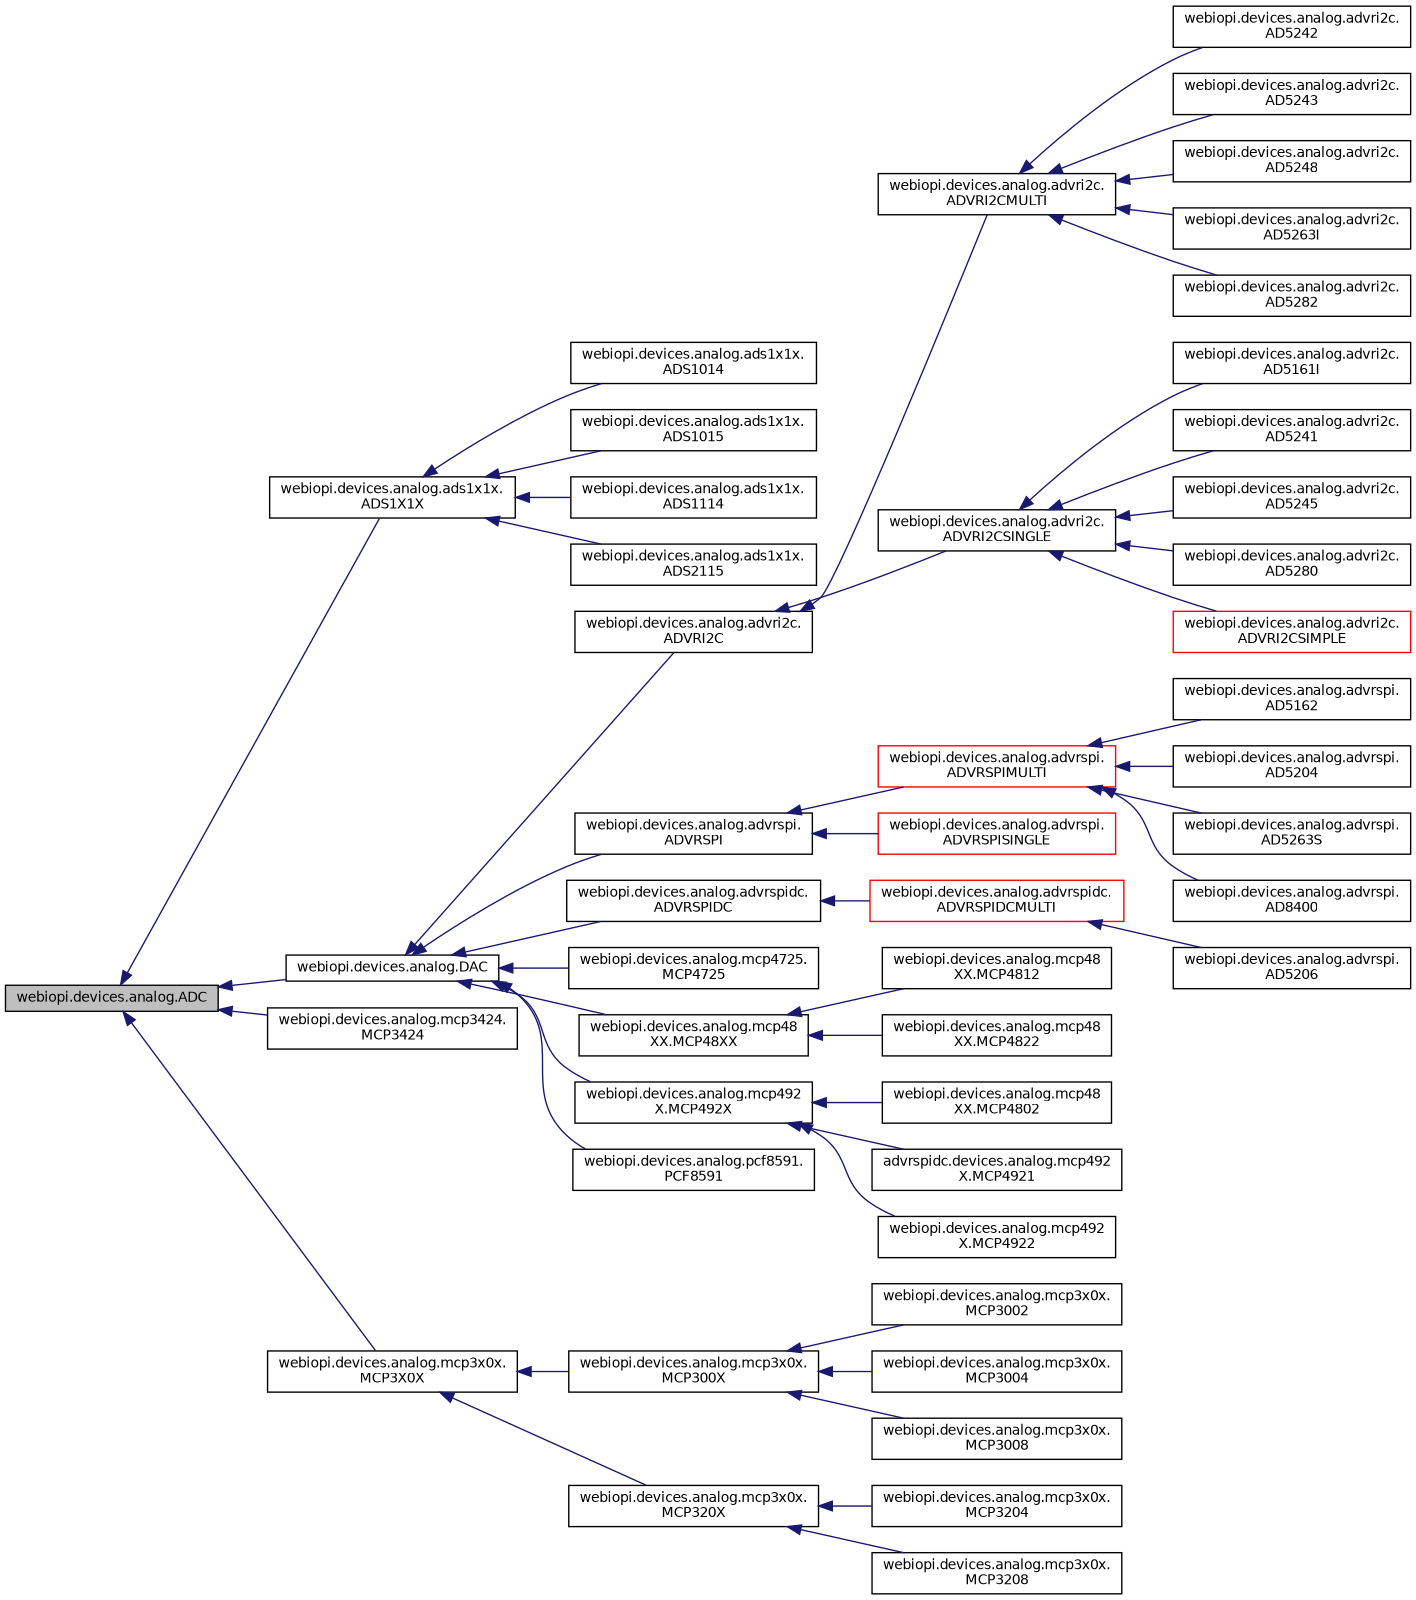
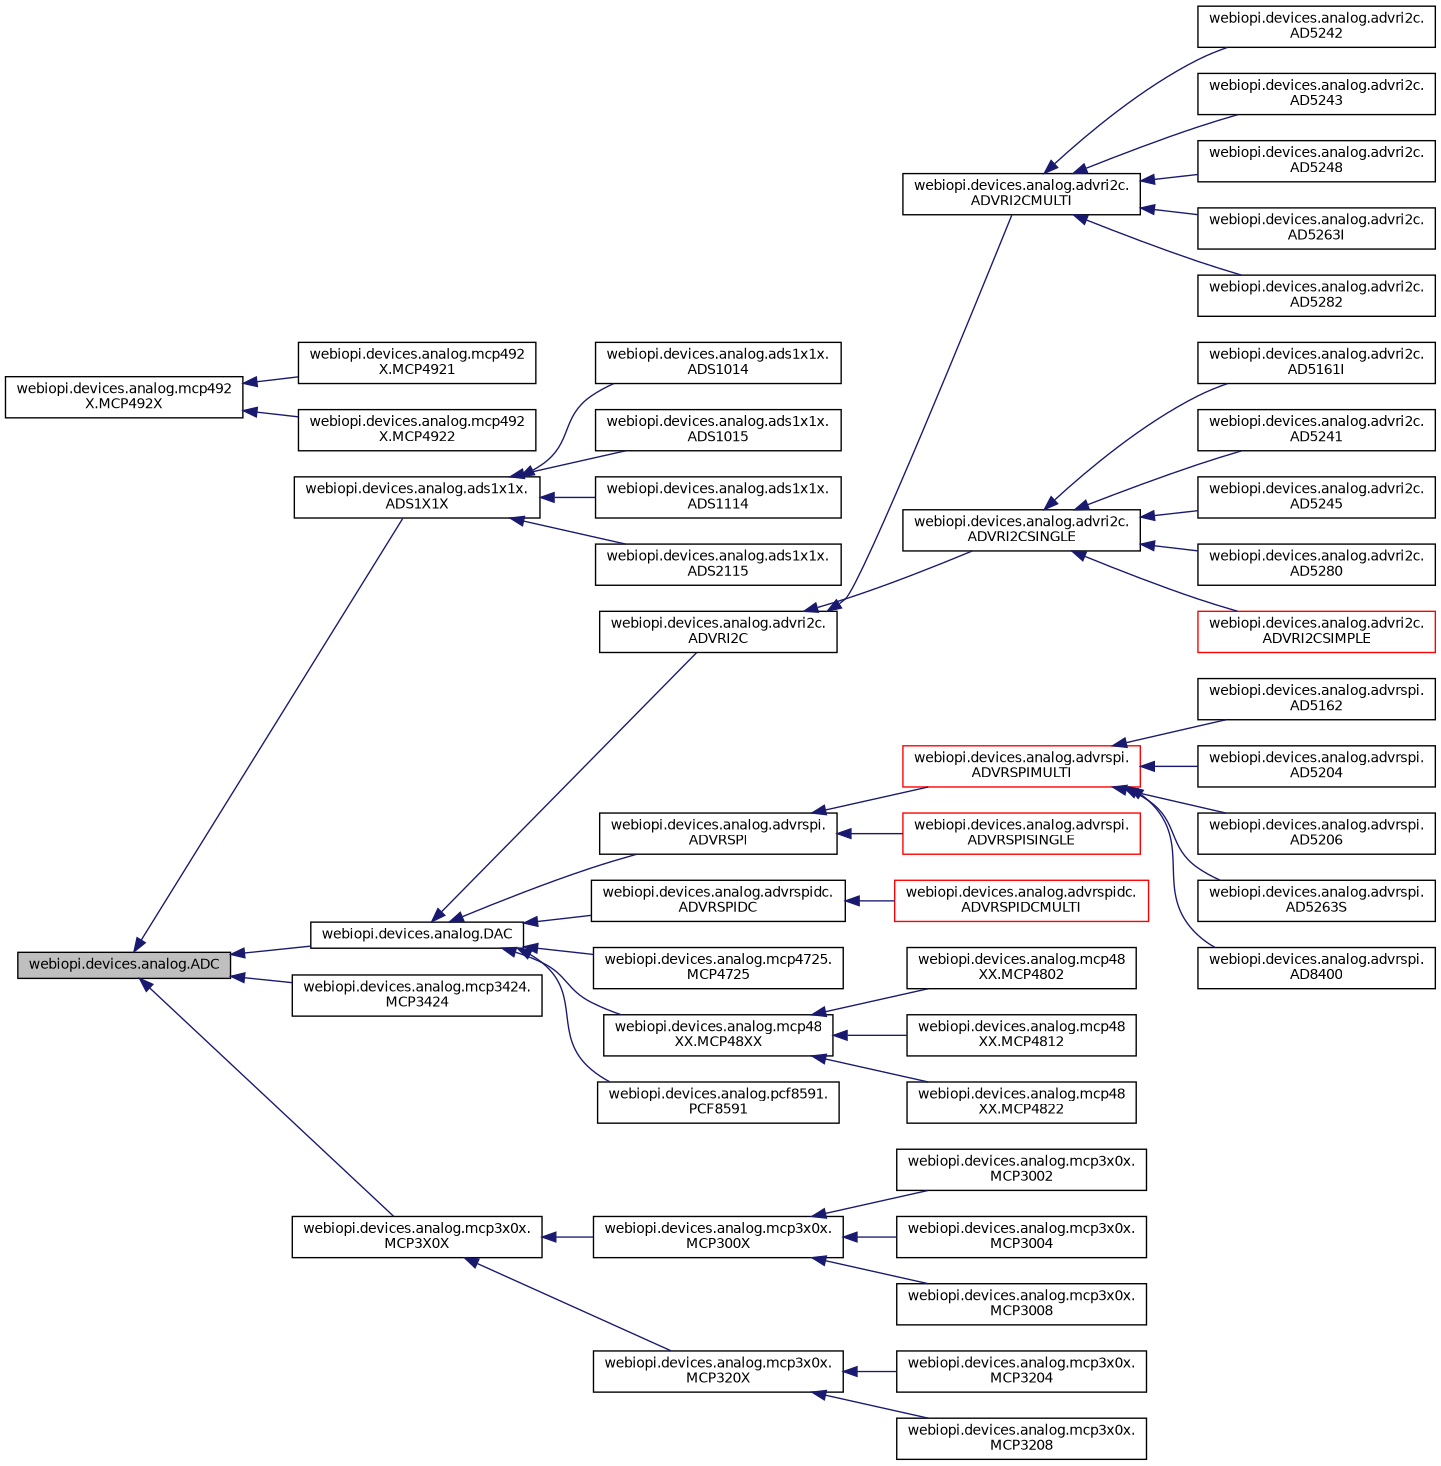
(1151, 936) -> (1176, 802)
(551, 1052) -> none
(854, 1103) -> (877, 1000)
(997, 1170) -> (417, 363)
